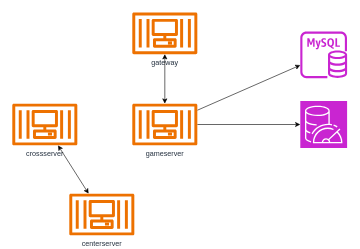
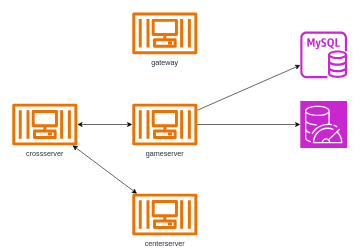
(165, 99) -> (105, 125)
(102, 215) -> (165, 215)
